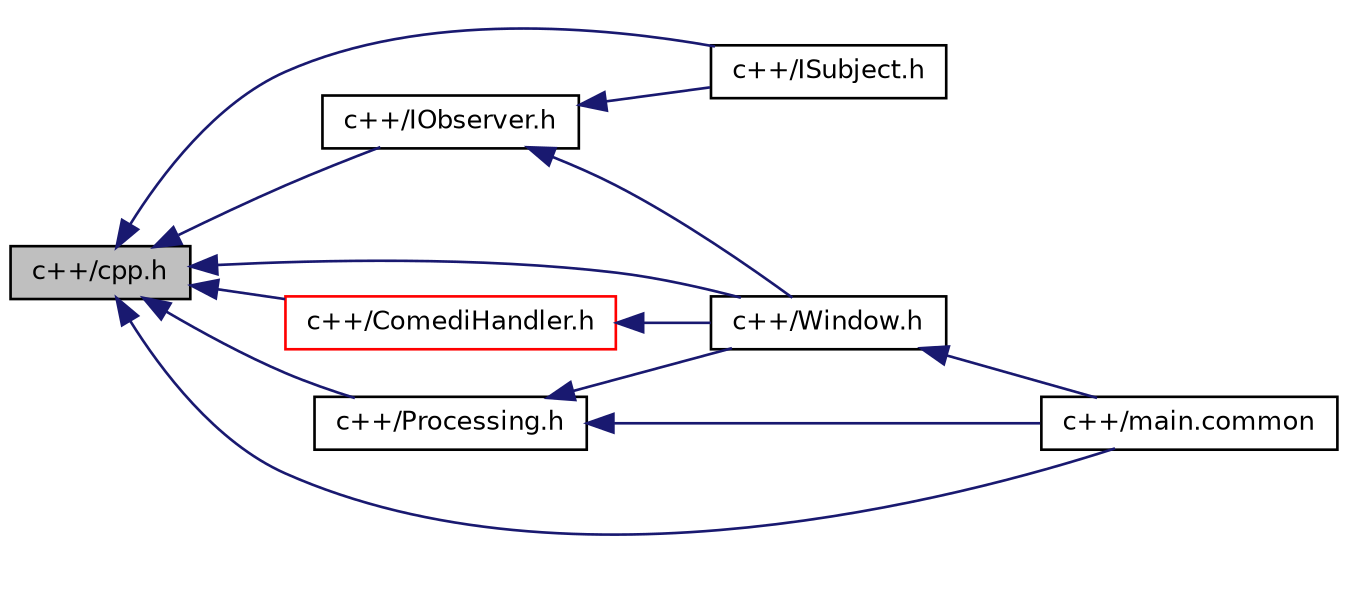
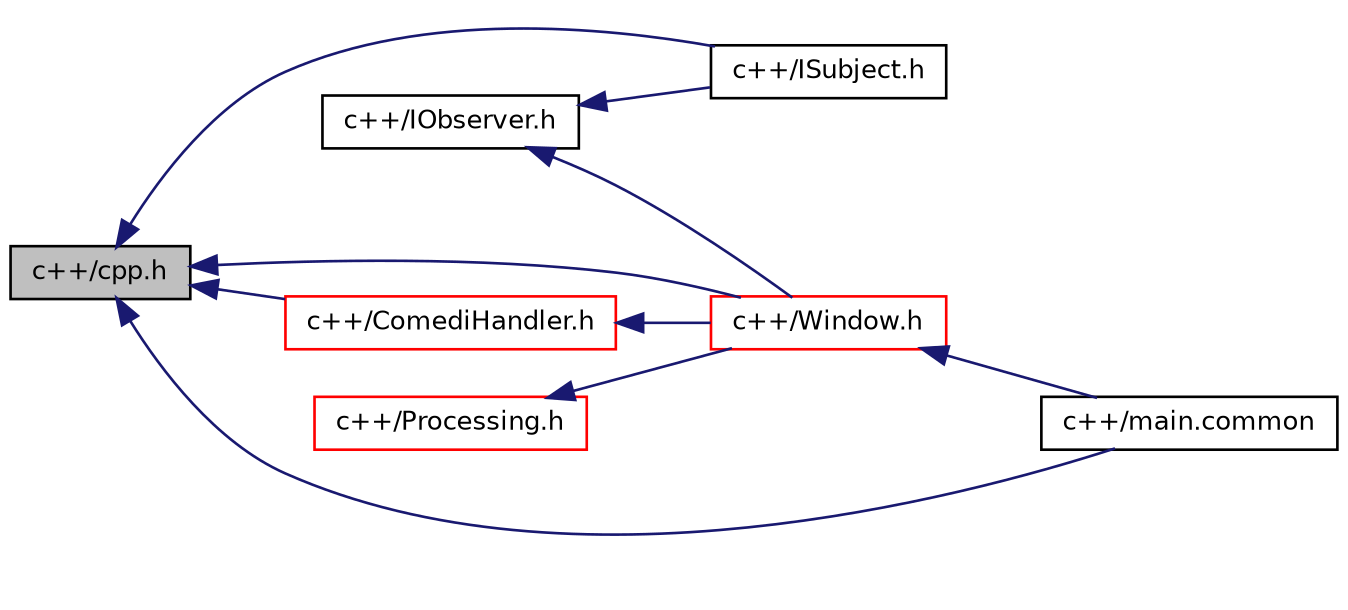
(278, 189) -> none
(829, 323) -> (829, 323)
(258, 361) -> none
(451, 423) -> (451, 423)
(827, 423) -> none
